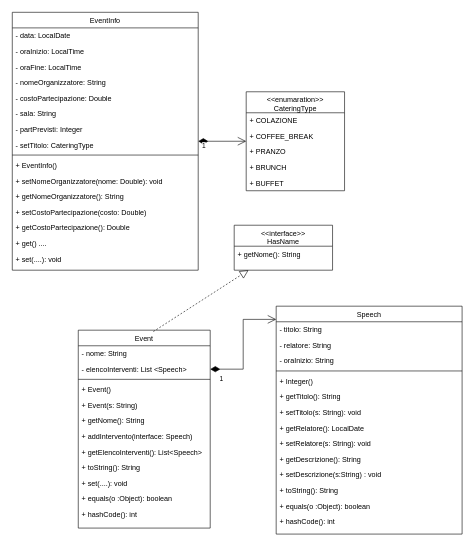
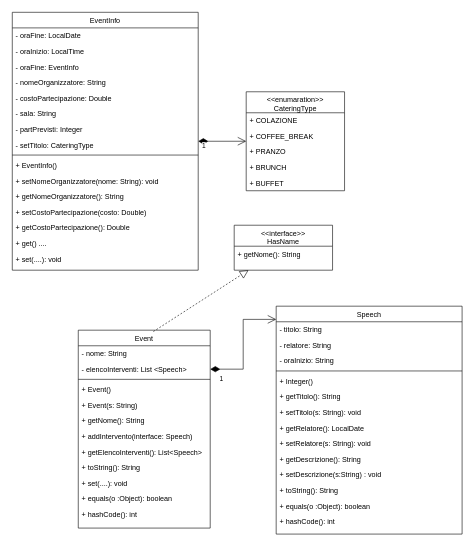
(46, 36) -> (51, 36)
(50, 67) -> (52, 67)
(93, 181) -> (93, 181)
